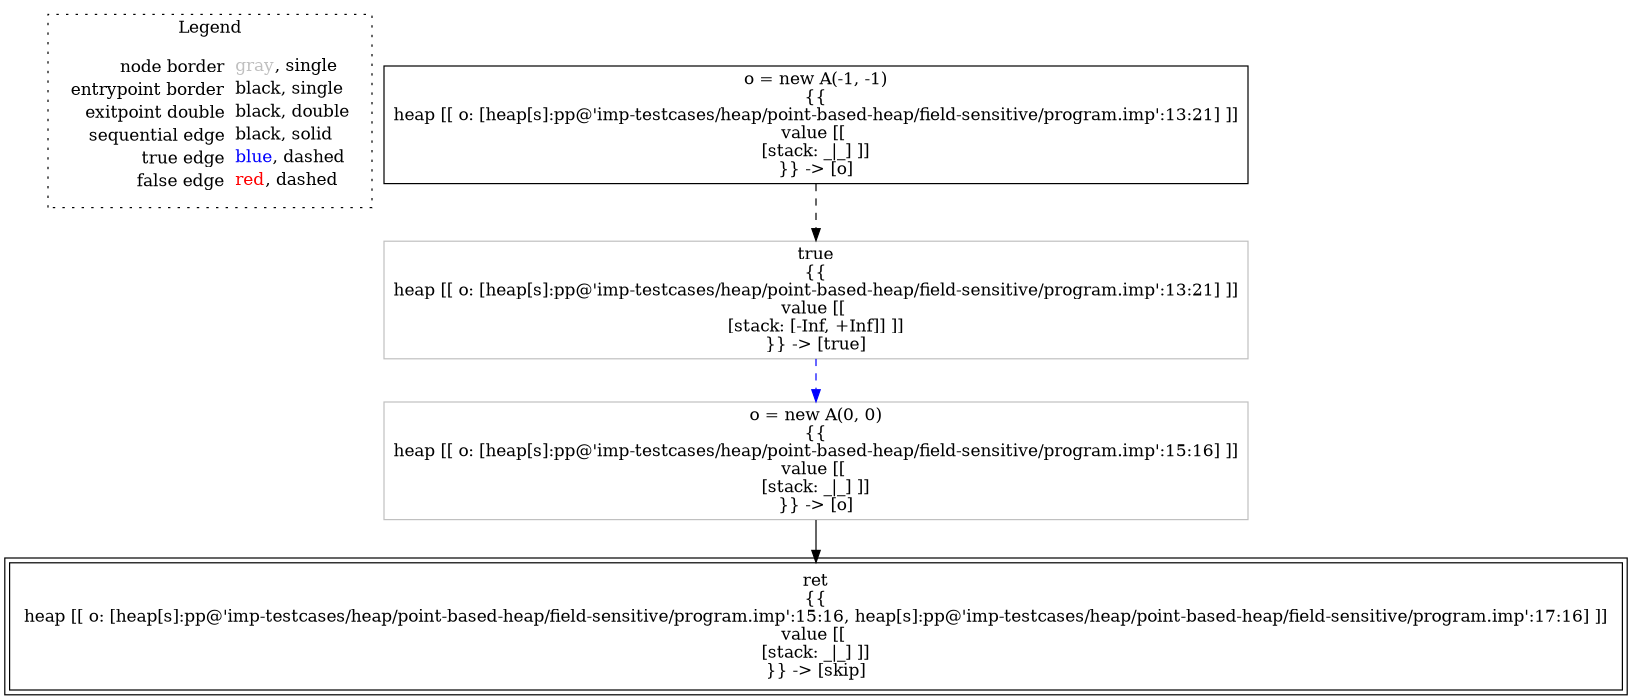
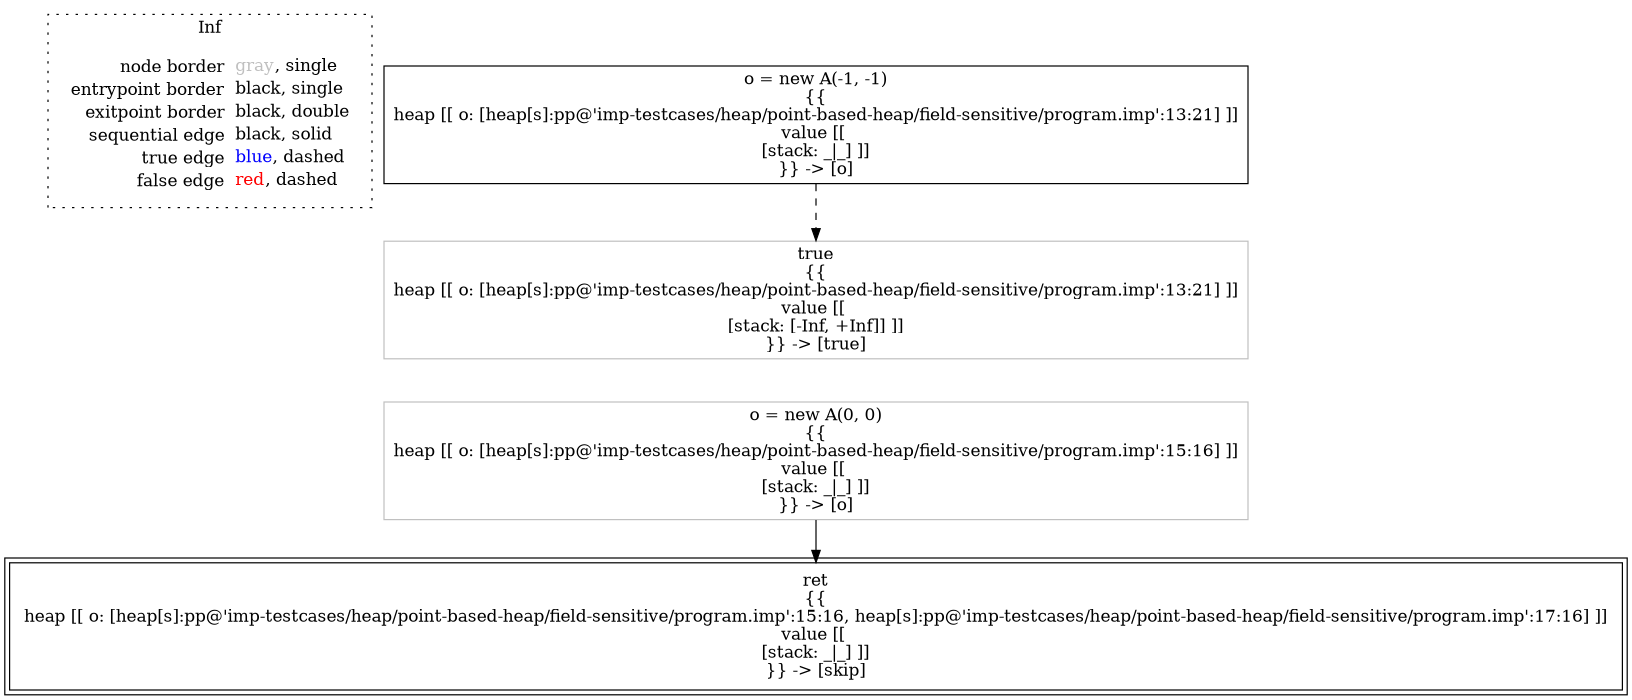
(210, 28) -> (210, 28)
(158, 113) -> (158, 113)
(816, 374) -> none
